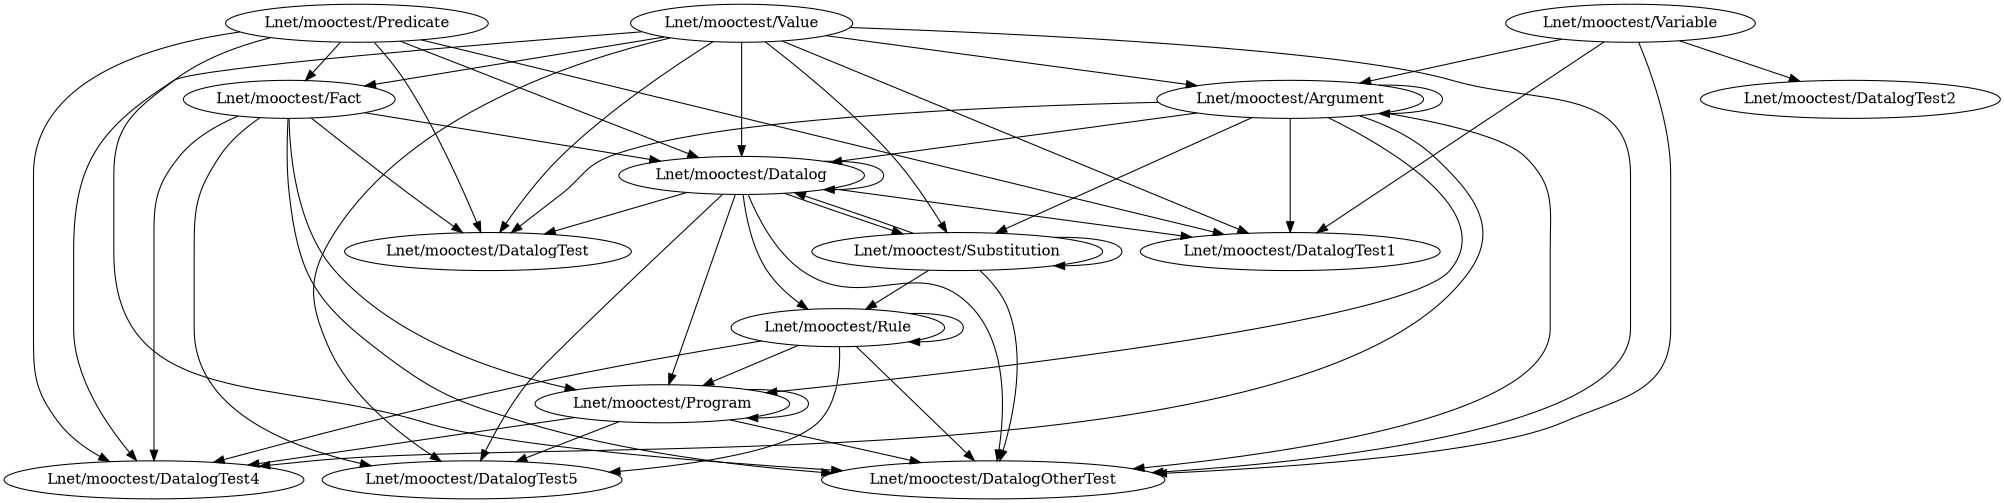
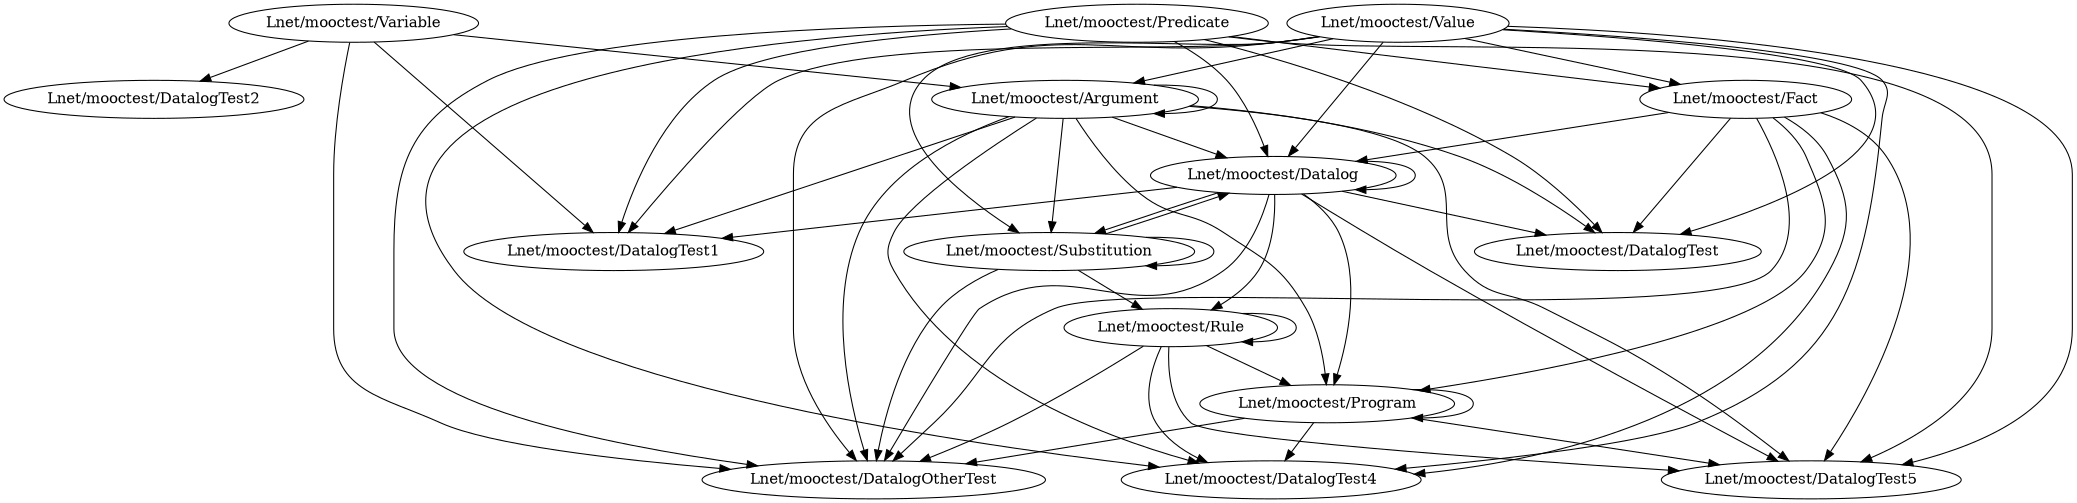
none -> (1774, 62)
none -> (1465, 271)
